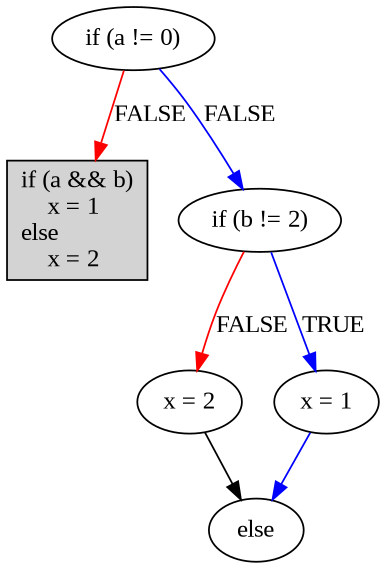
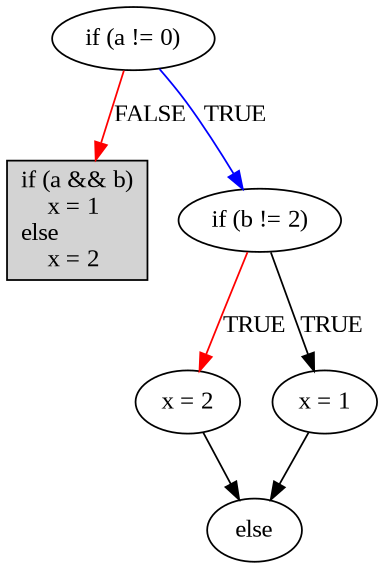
(240, 115) -> (235, 115)
(290, 303) -> (289, 303)
(252, 326) -> (255, 326)
(296, 458) -> (294, 458)
